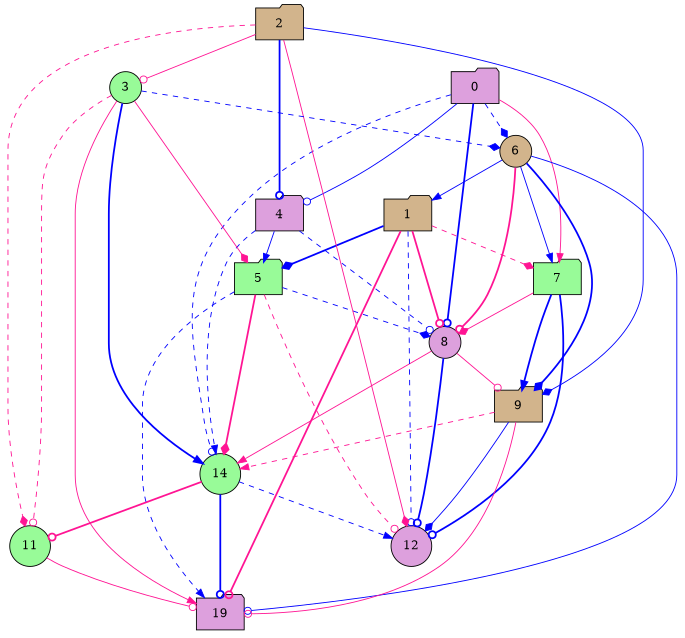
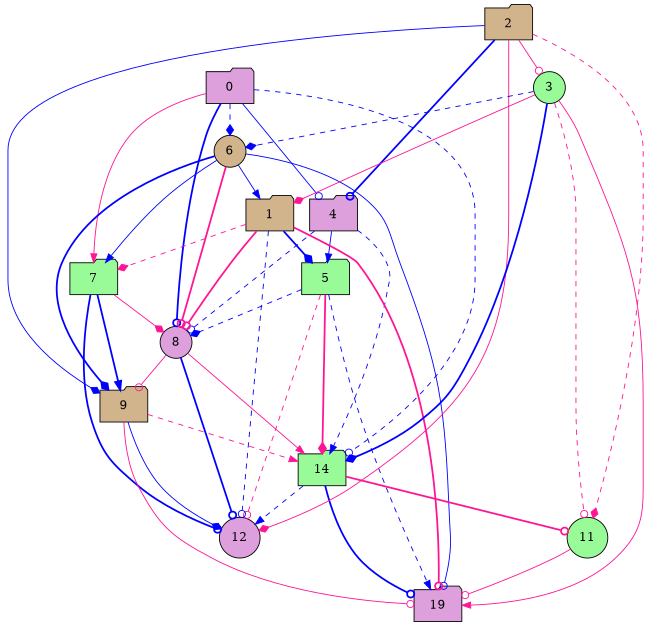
(188, 178) -> (419, 146)
(109, 298) -> (493, 307)
(220, 474) -> (322, 470)
